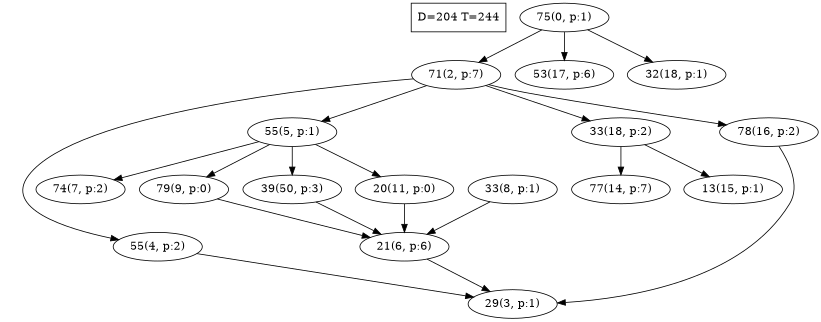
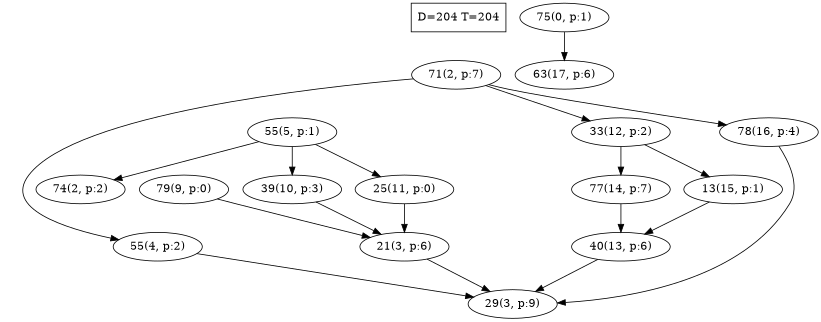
(459, 18) -> (459, 18)
(514, 44) -> none
(564, 75) -> (564, 75)
(677, 75) -> none
(378, 102) -> none
(621, 132) -> (621, 132)
(769, 132) -> (769, 132)
(242, 159) -> none
(81, 189) -> (81, 189)
(292, 189) -> (292, 189)
(404, 189) -> (404, 189)
(513, 189) -> none
(404, 247) -> (404, 247)
none -> (621, 247)
(513, 304) -> (513, 304)
